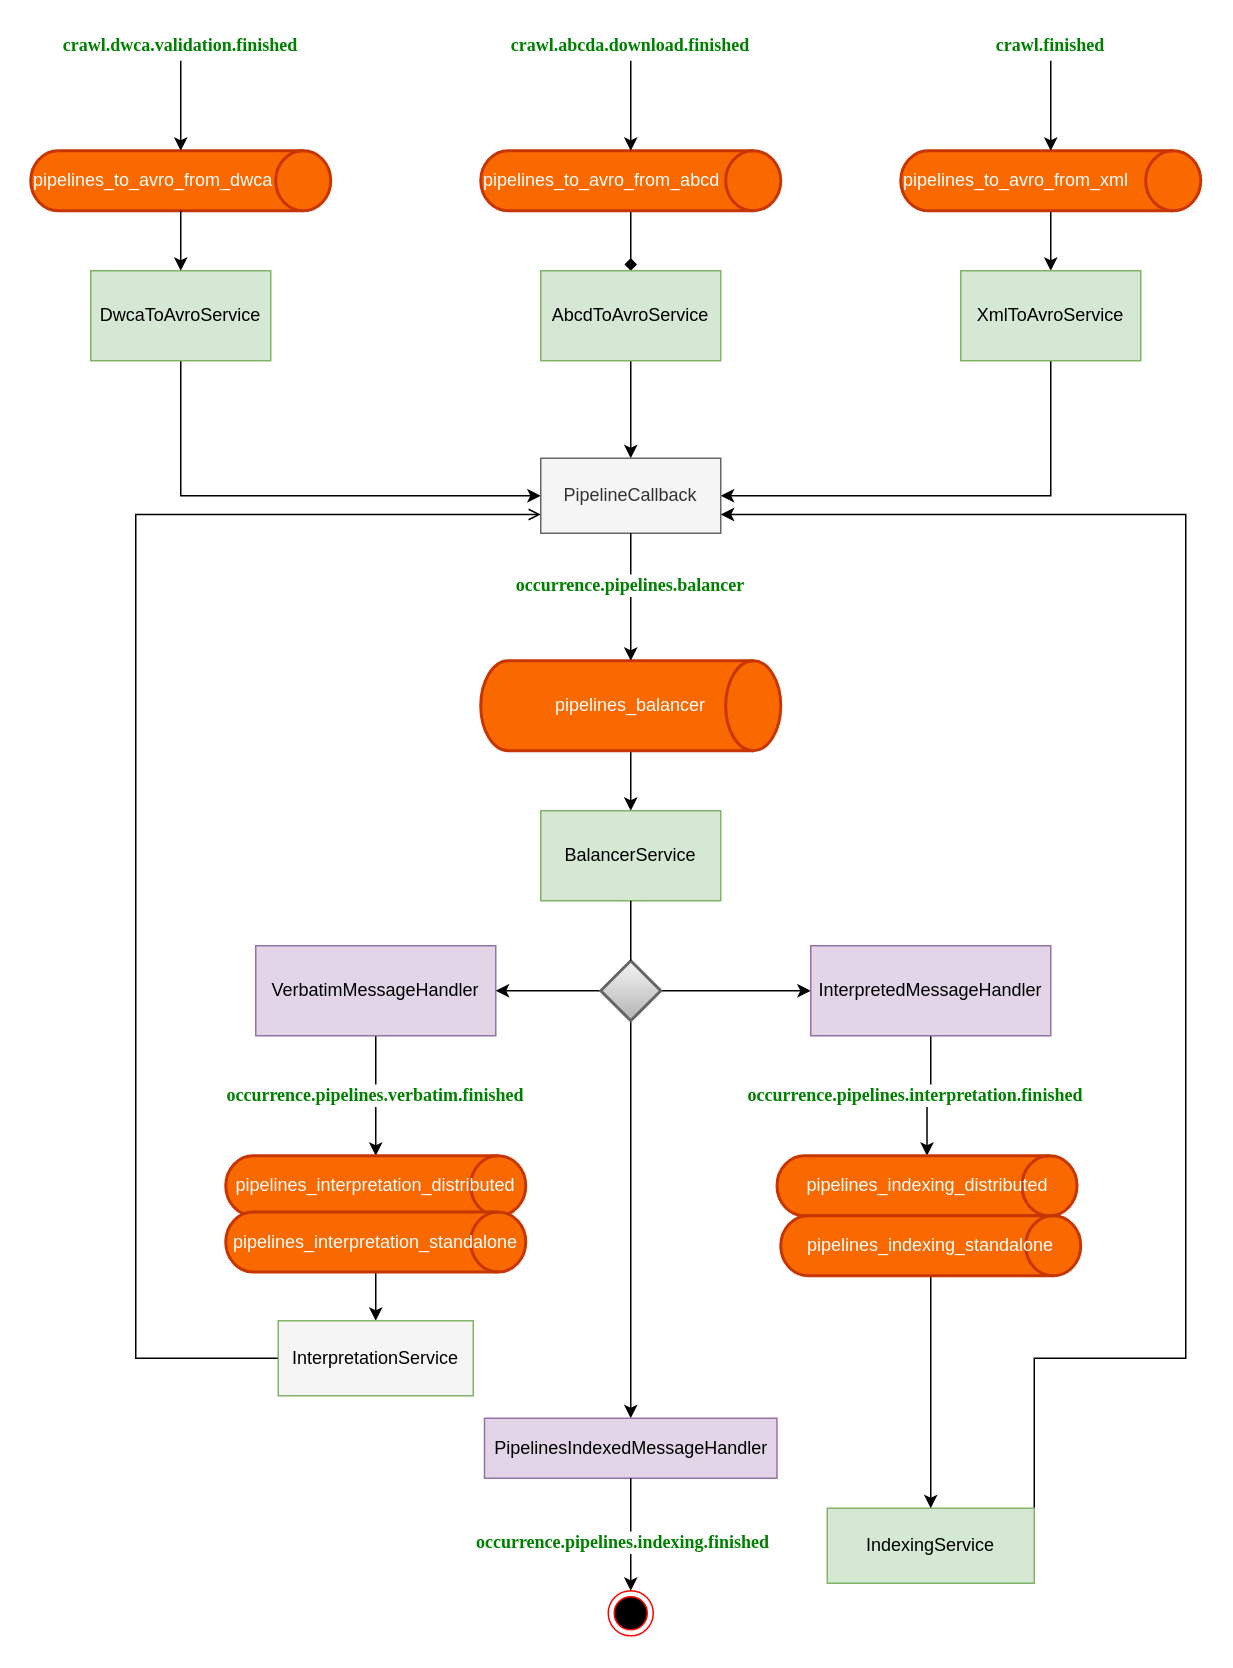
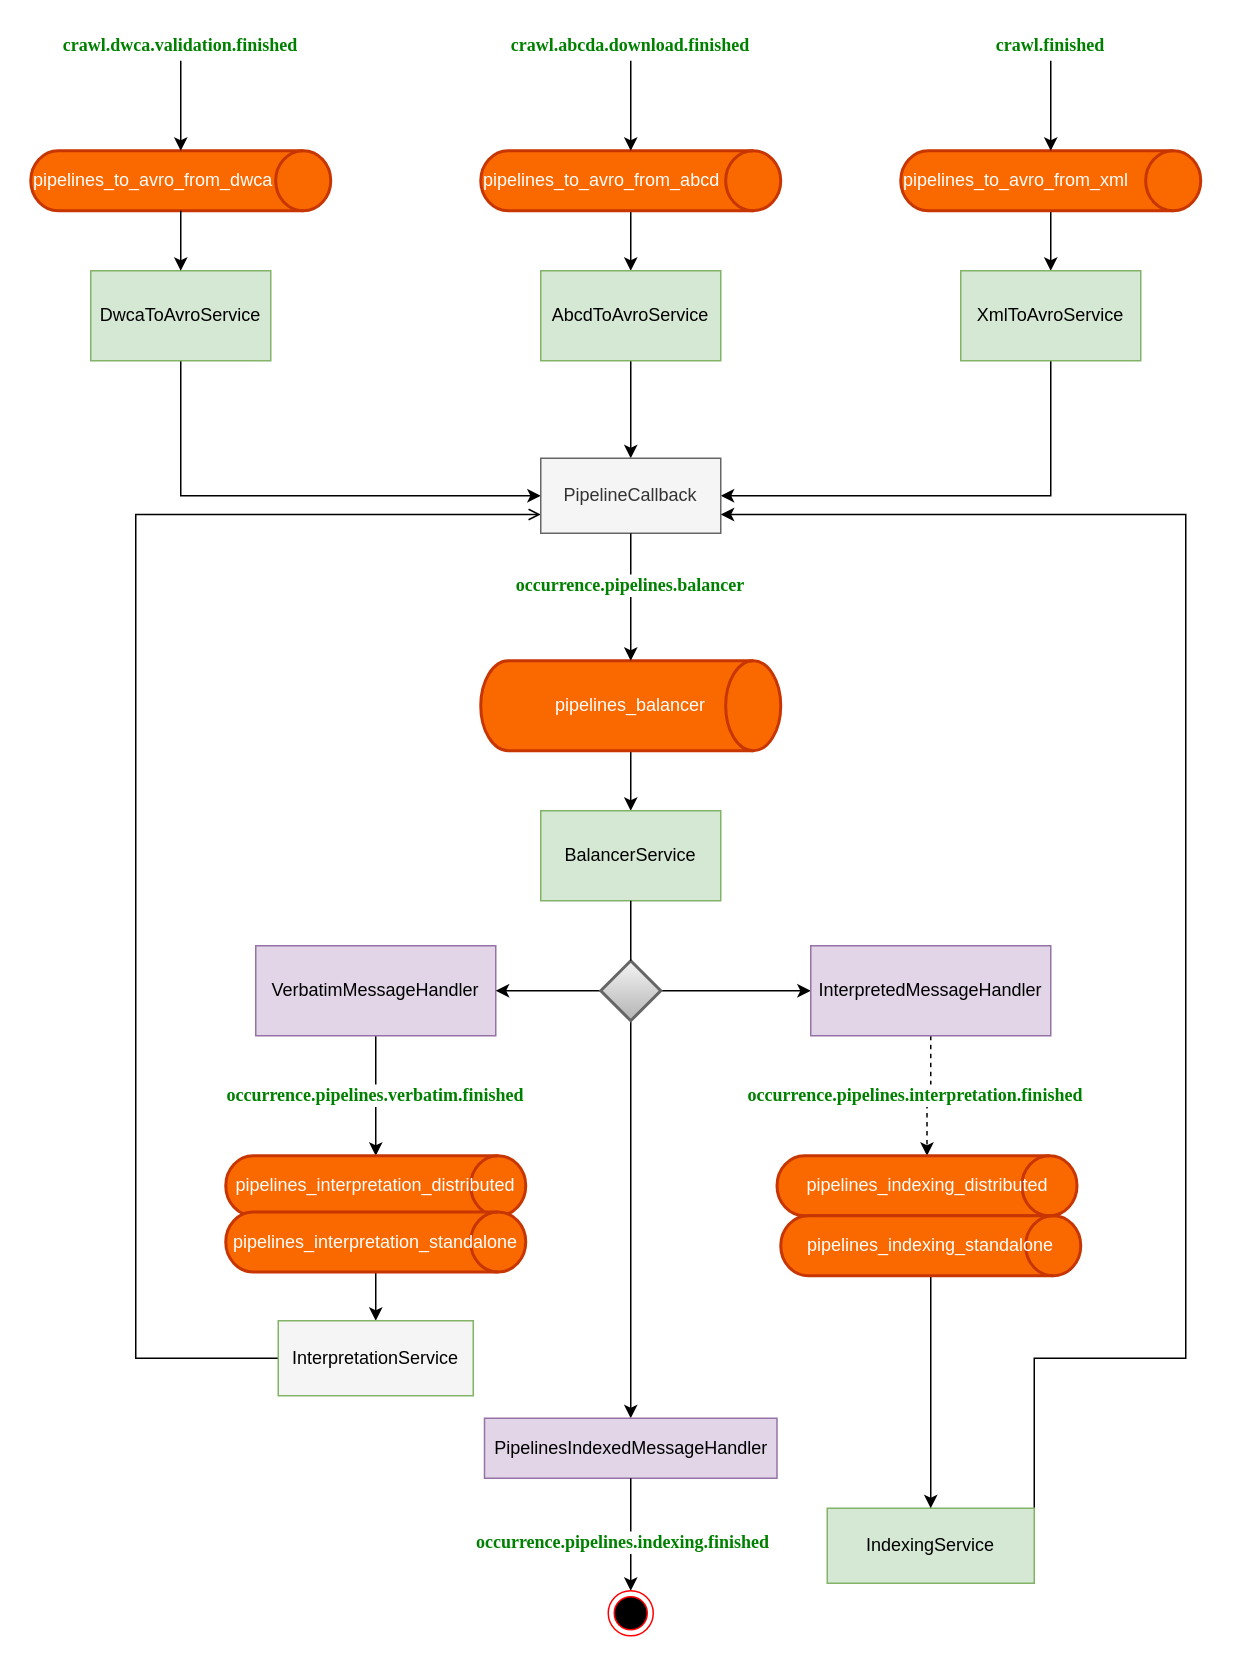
(631, 258) -> (631, 259)
(931, 1060) -> (931, 1060)
